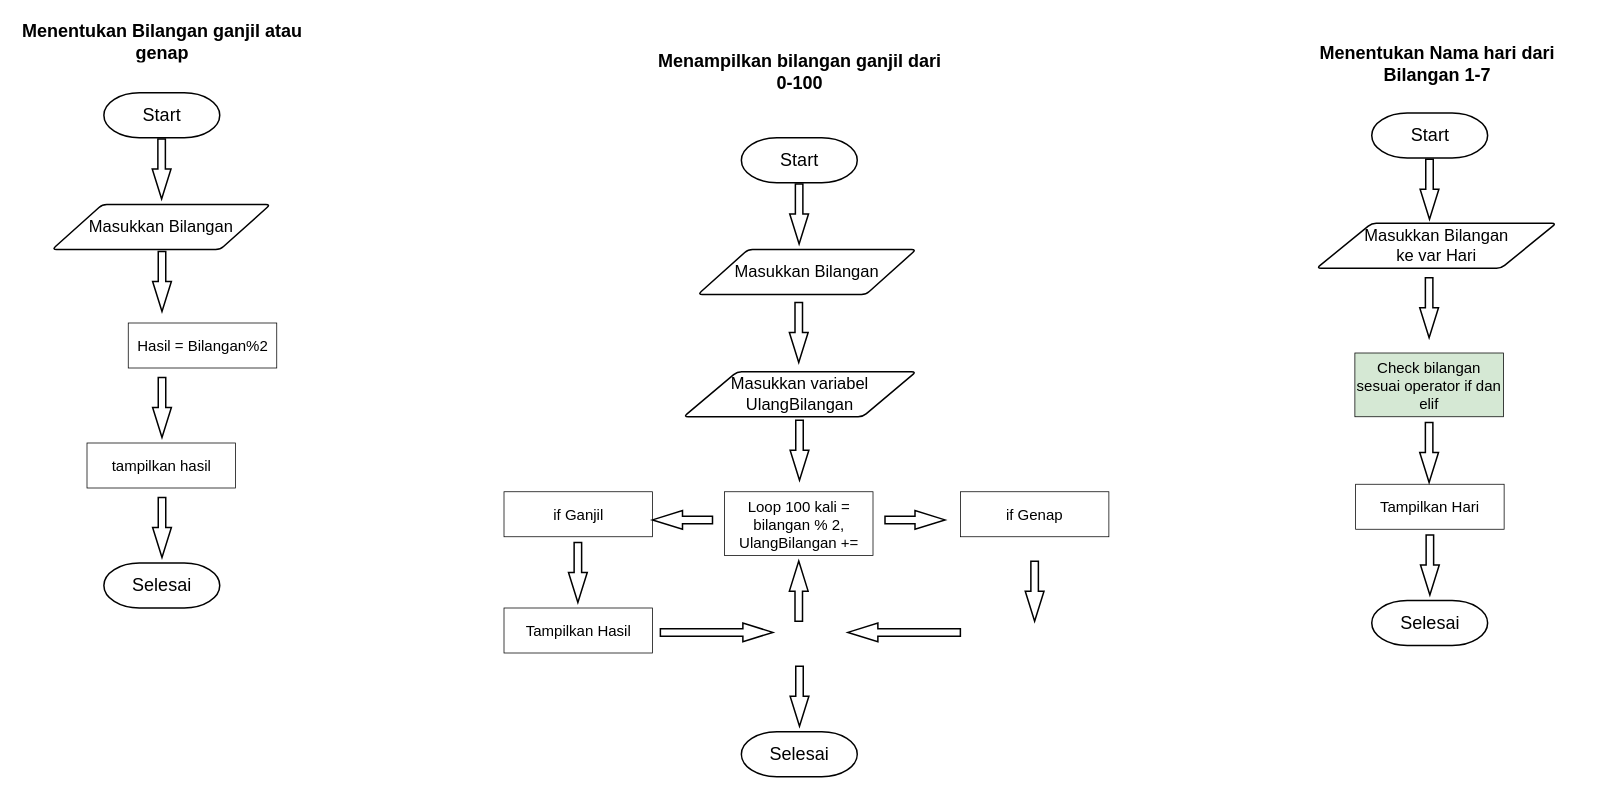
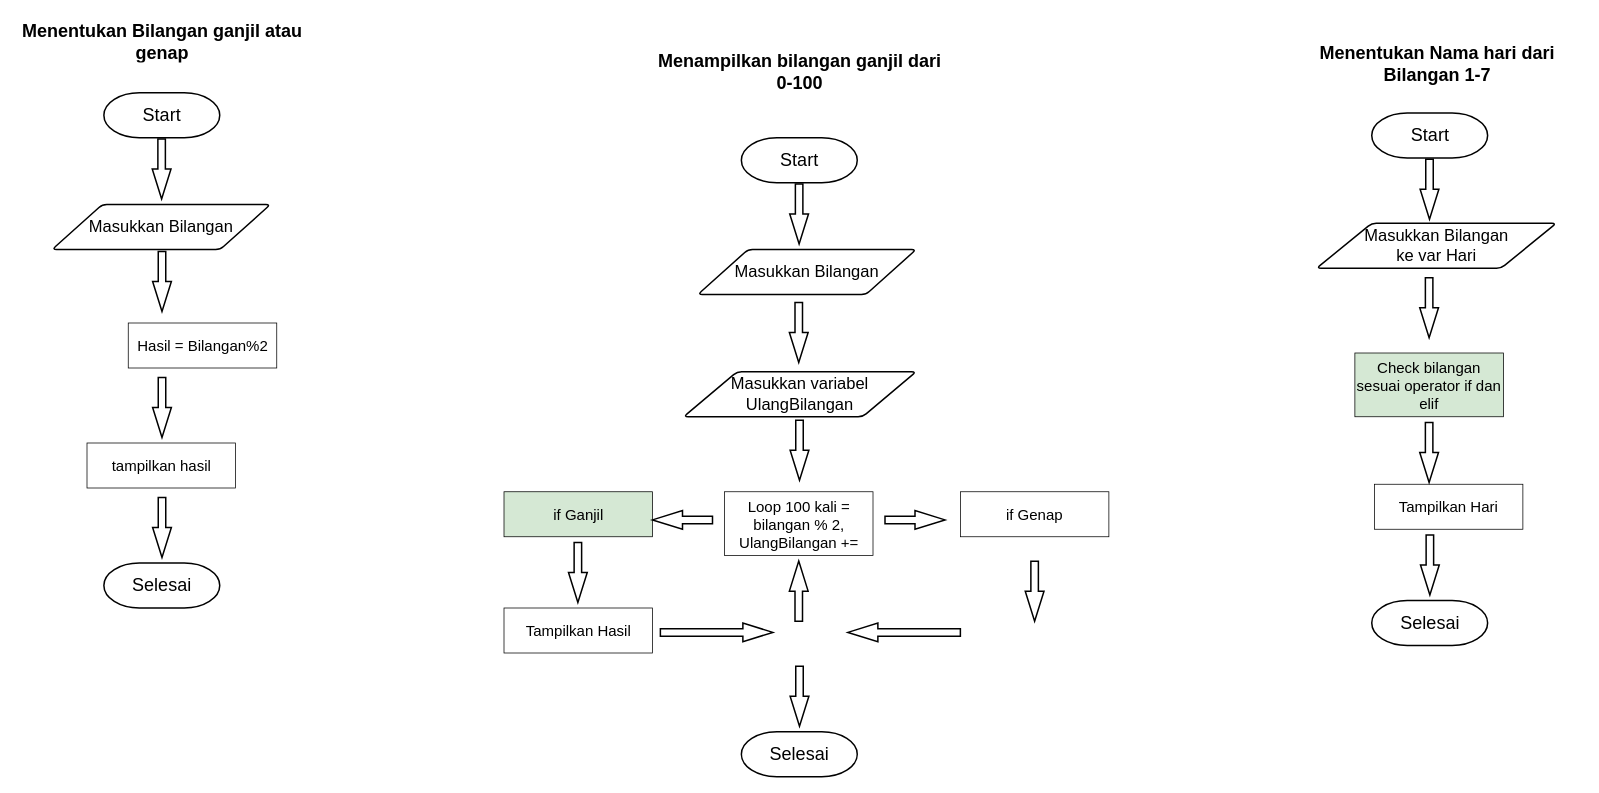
(1430, 507) -> (1449, 507)
(578, 514) -> (578, 514)
